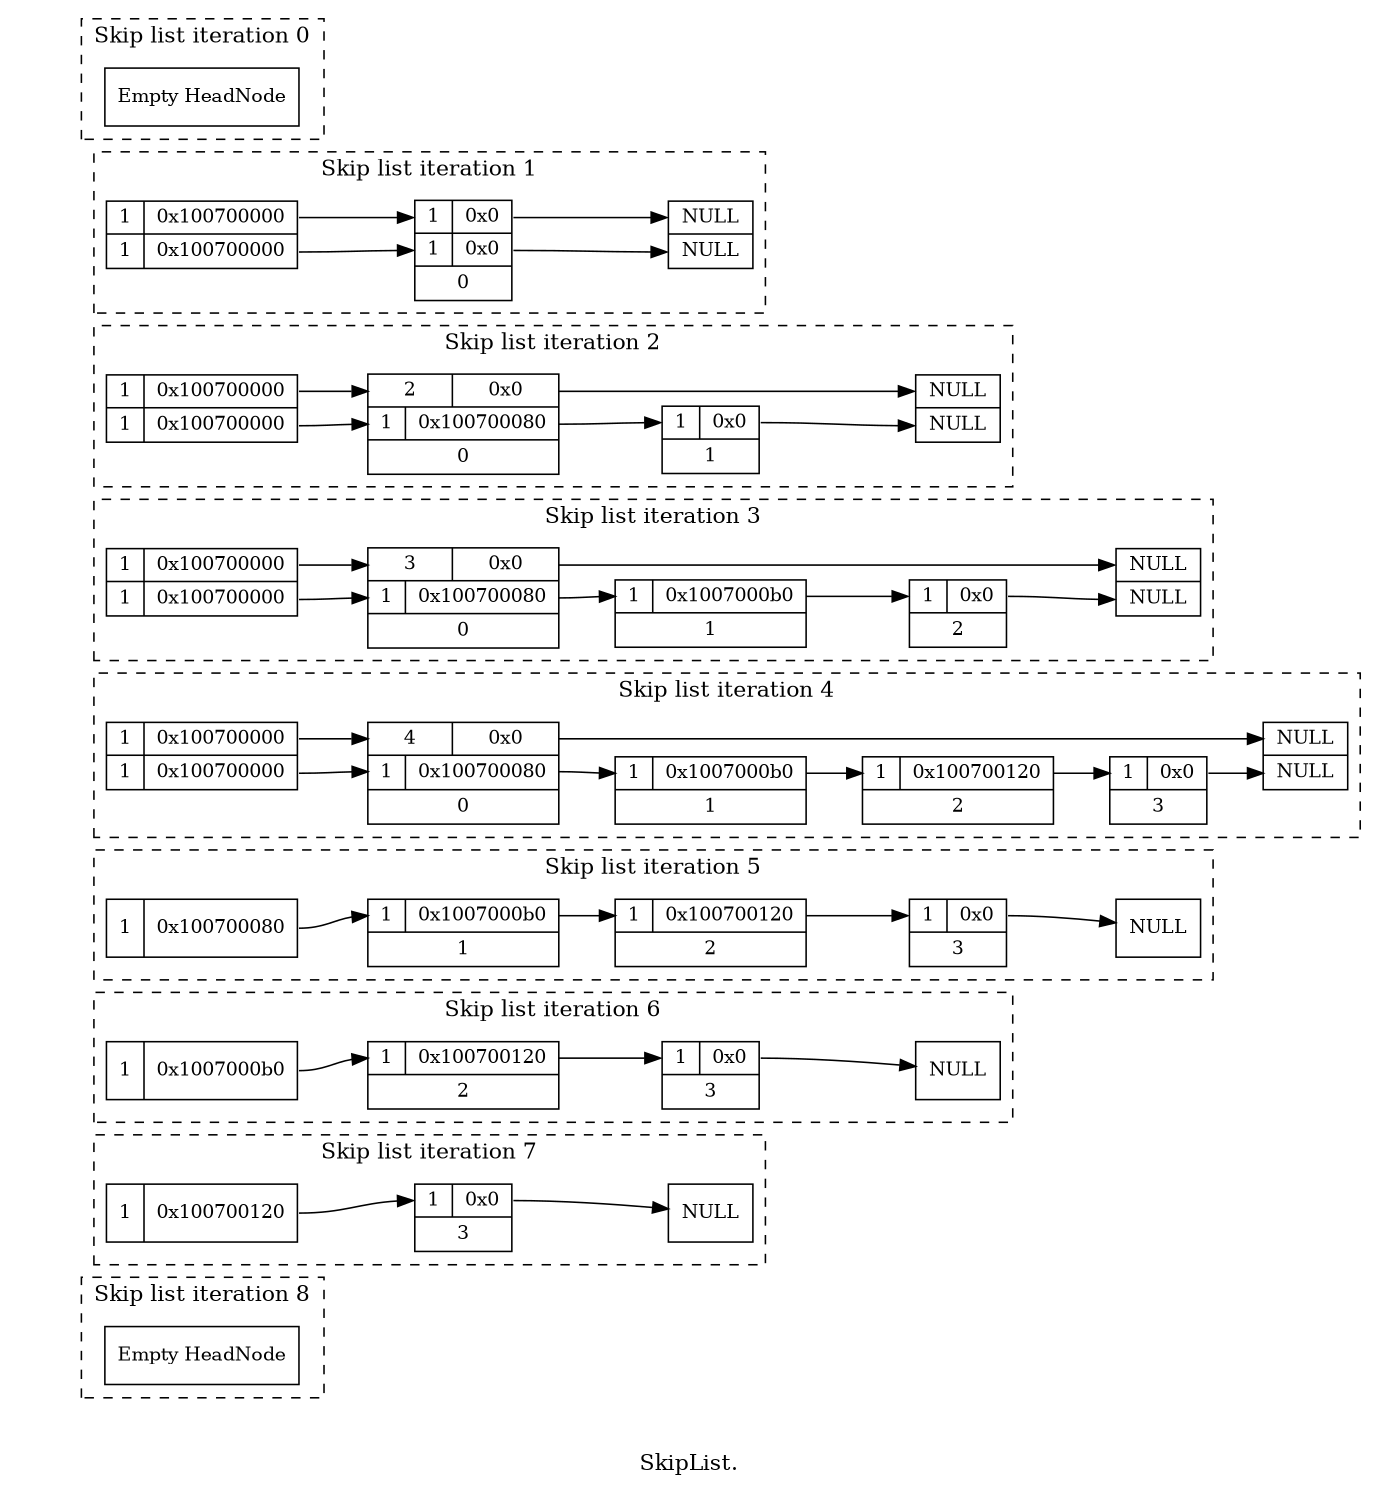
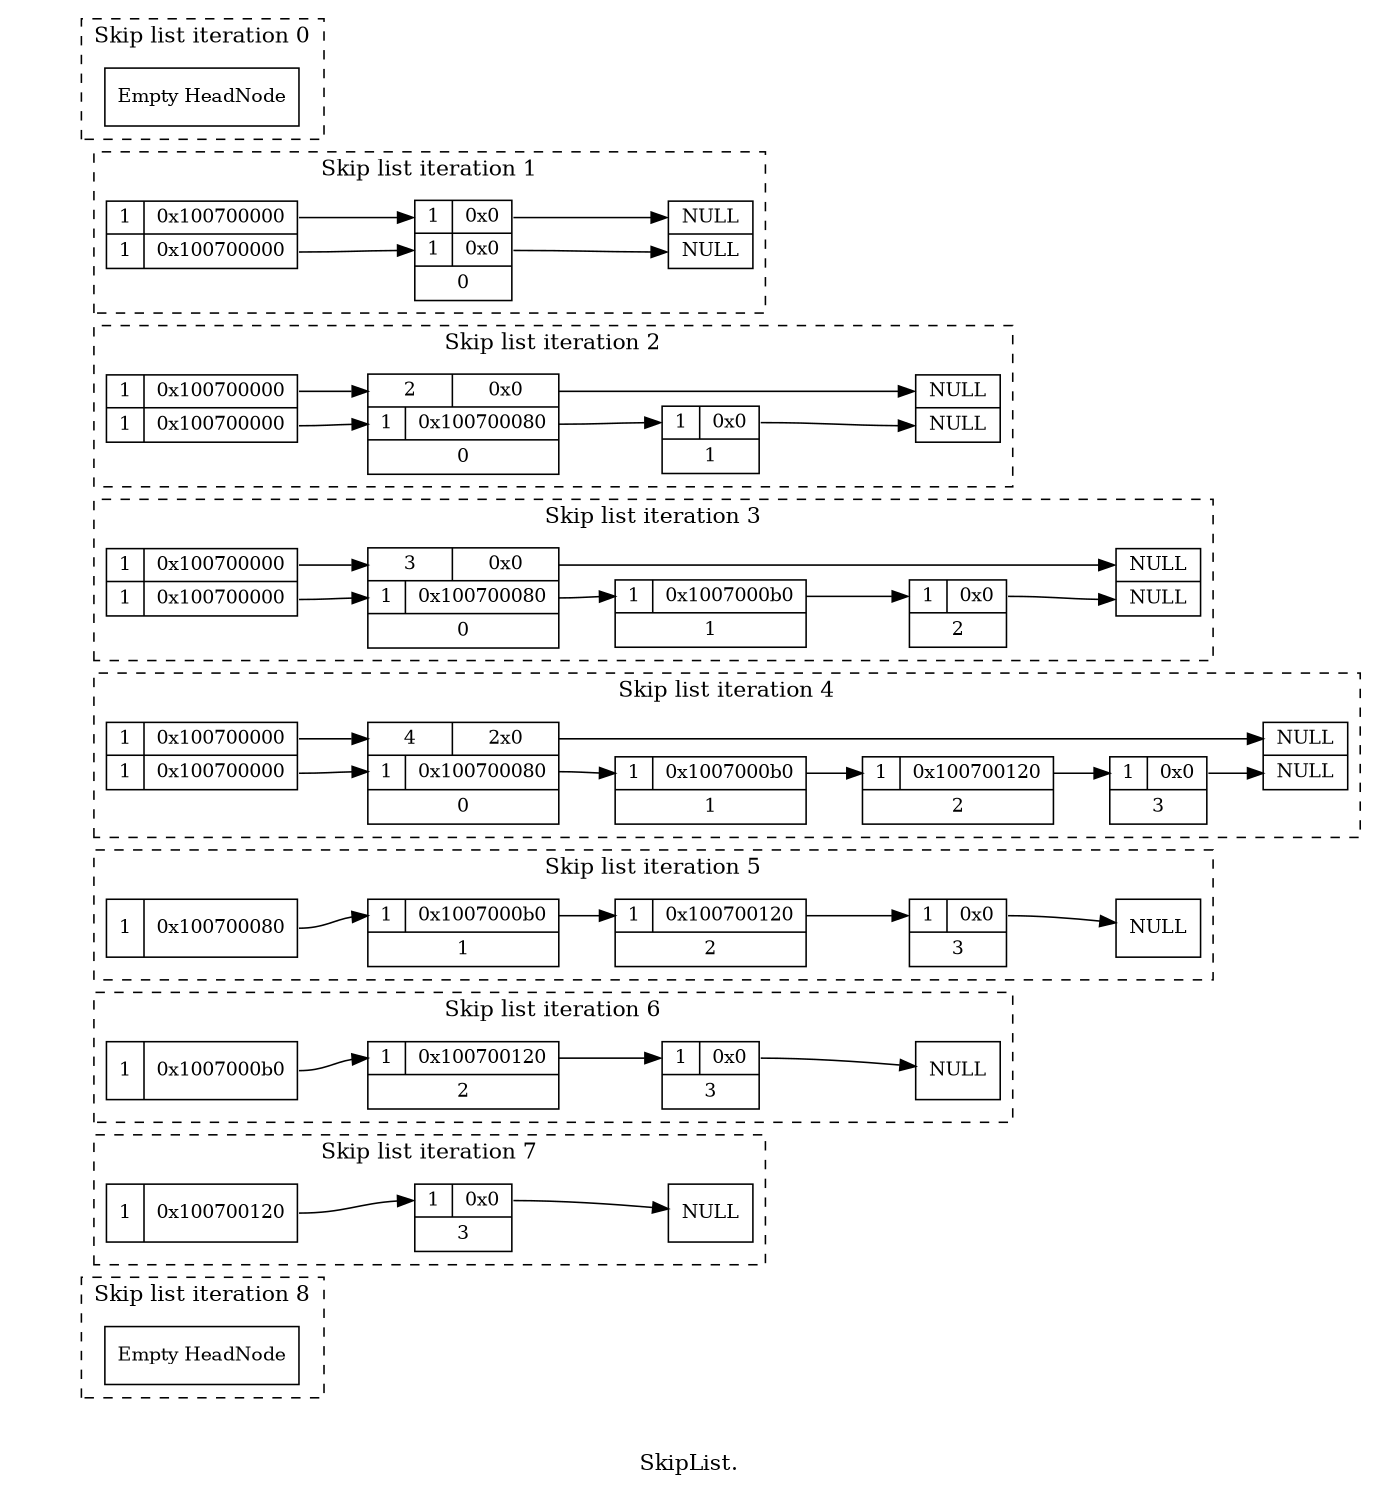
(506, 738) -> (506, 738)
